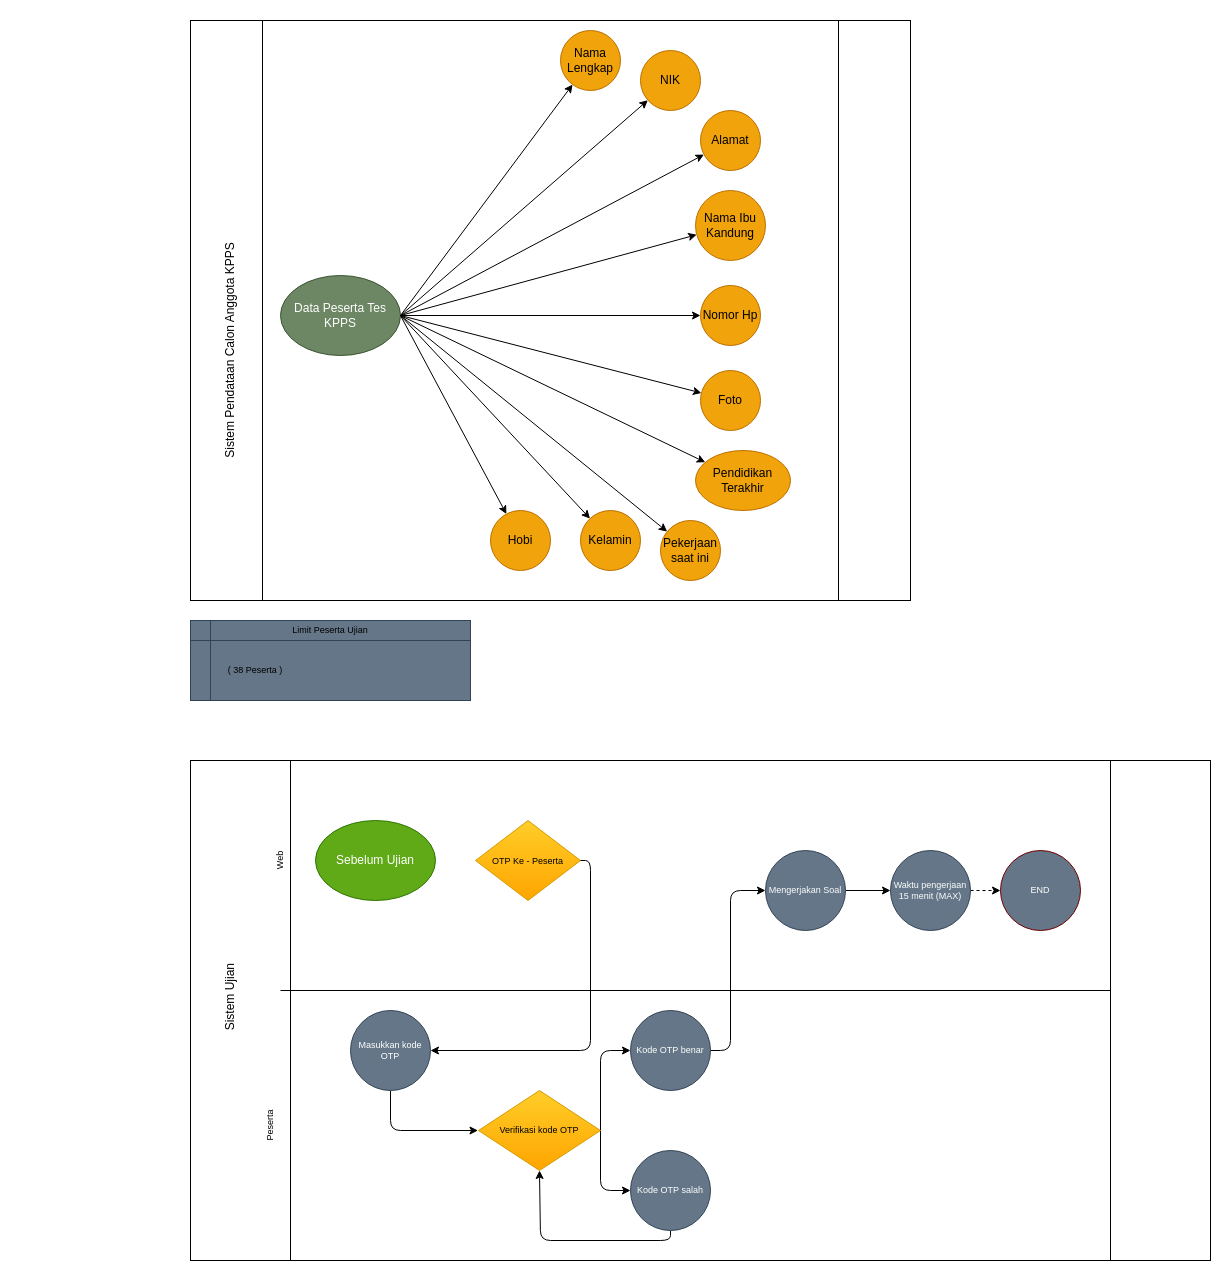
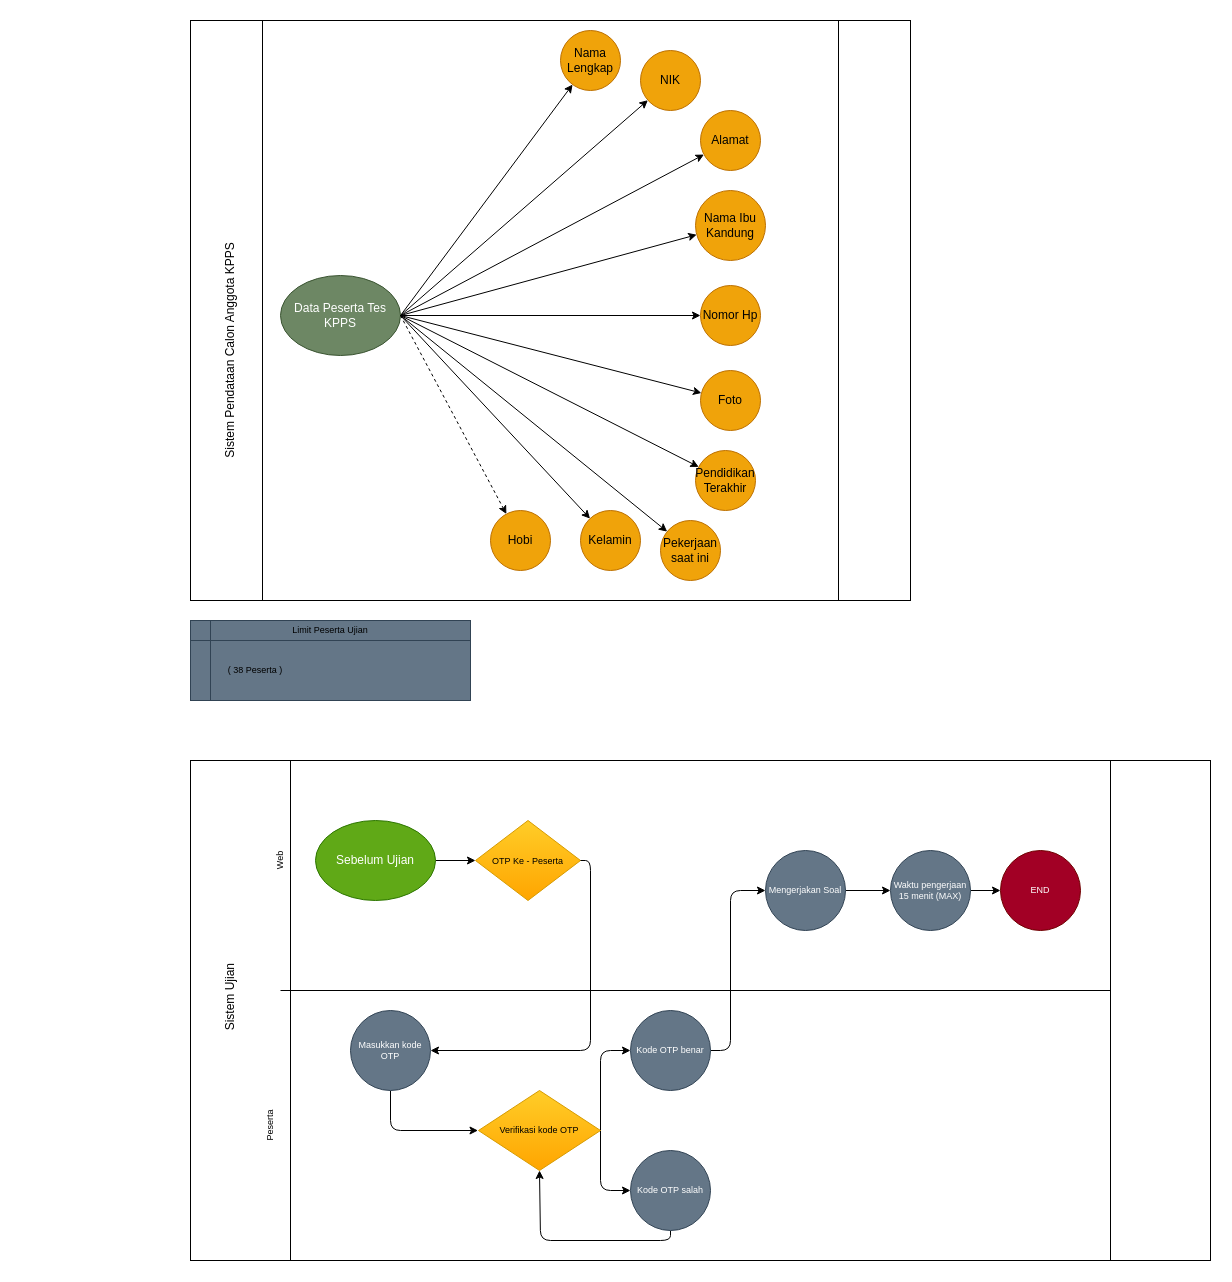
(453, 414) -> (453, 414)
(743, 481) -> (726, 481)
none -> (452, 861)
(983, 891) -> (983, 891)
(1041, 891) -> (1041, 891)
